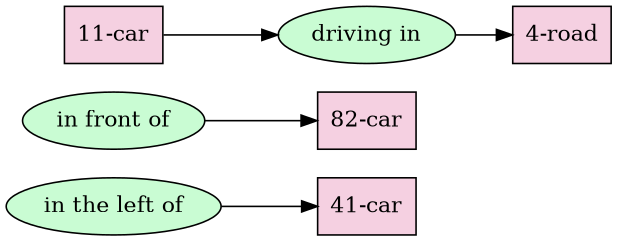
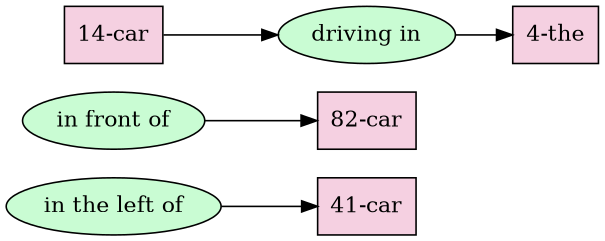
(114, 35) -> (114, 35)
(562, 35) -> (556, 35)
